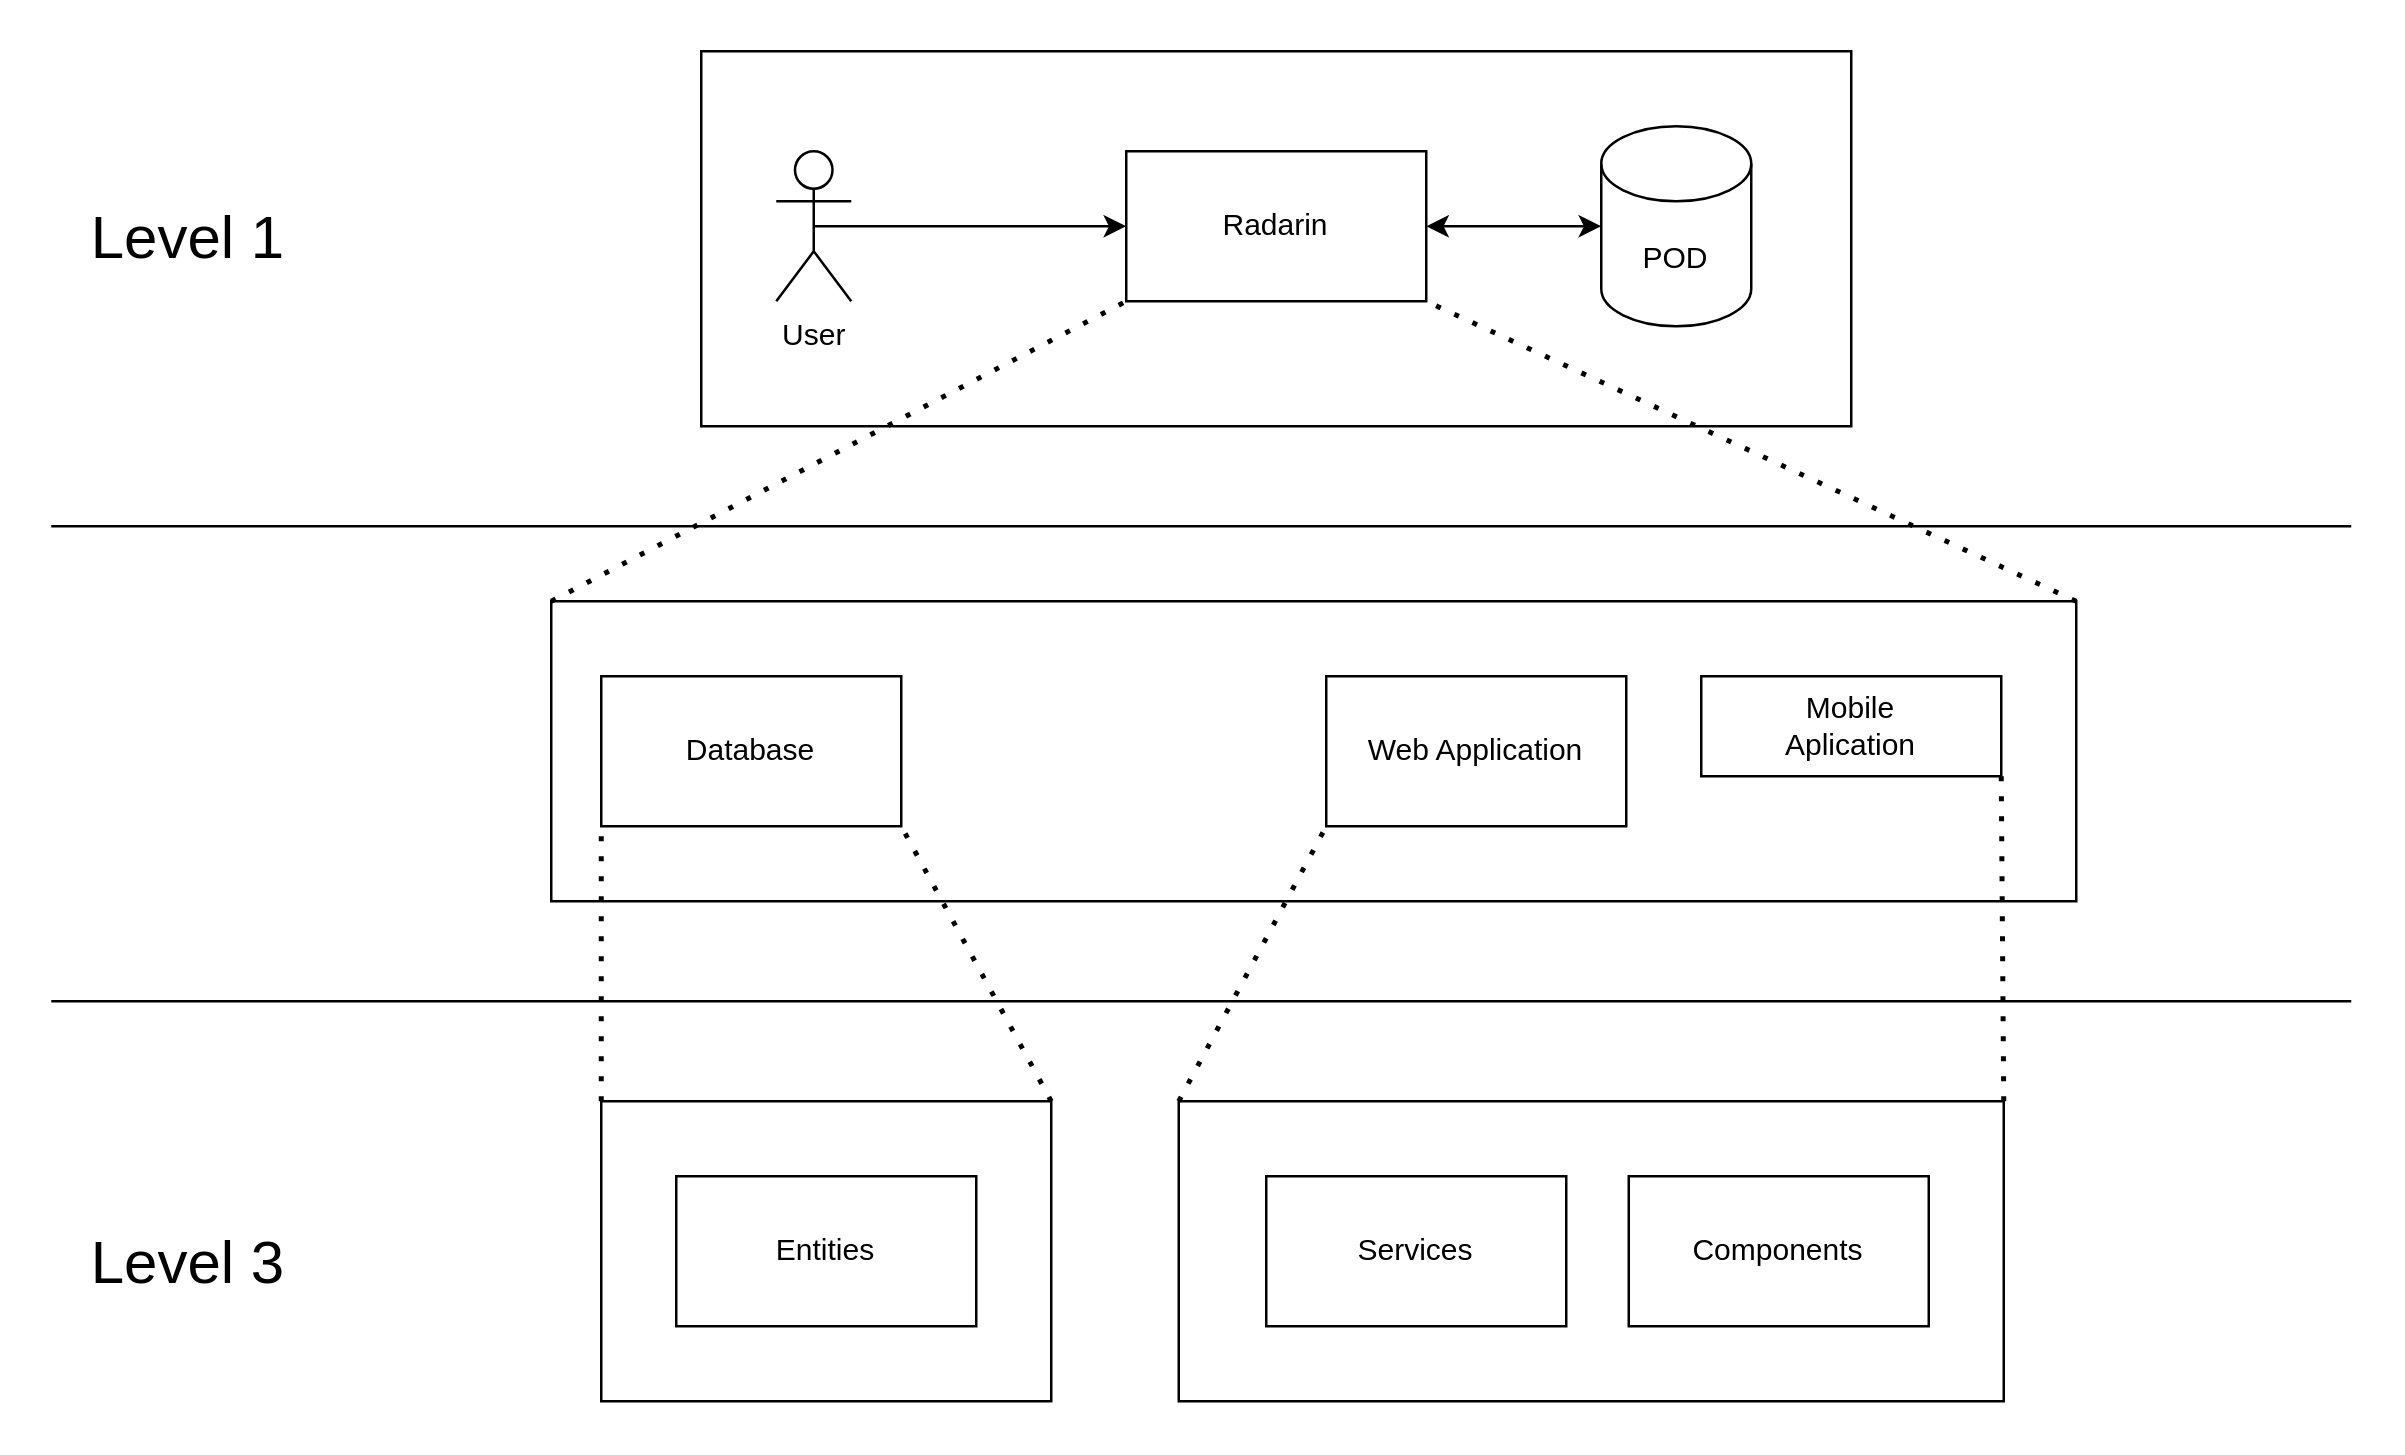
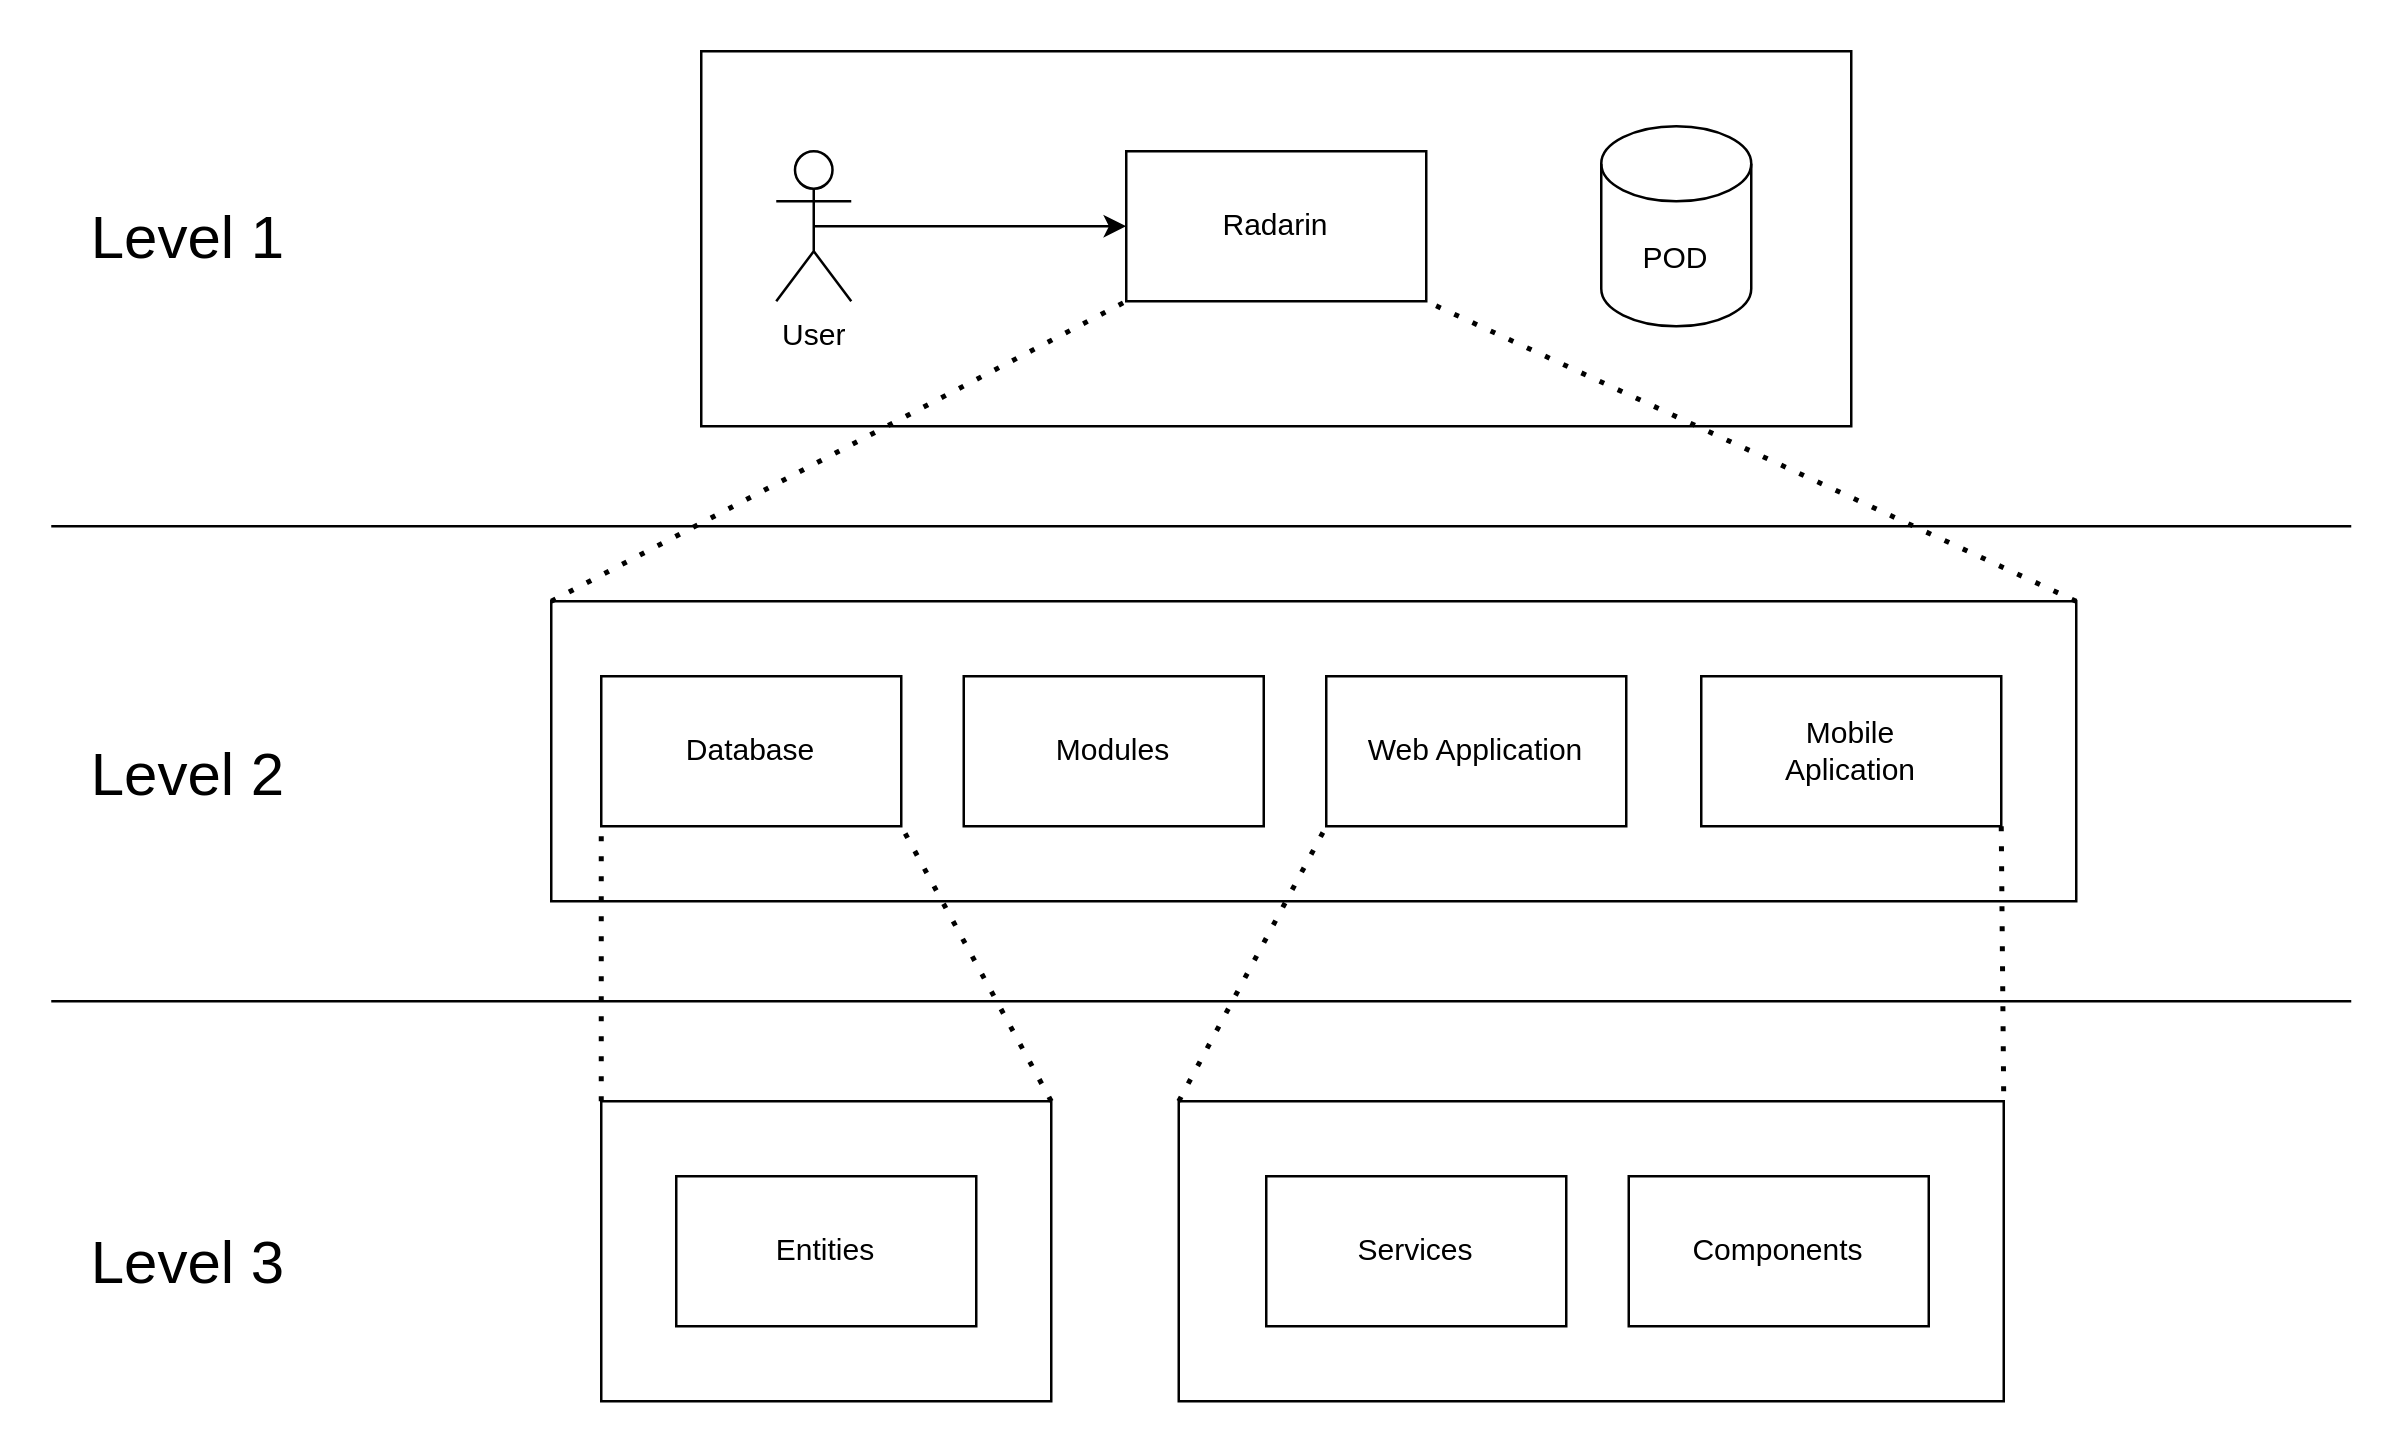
(1513, 226) -> none
(1851, 726) -> (1851, 751)
none -> (1114, 751)
none -> (189, 776)
